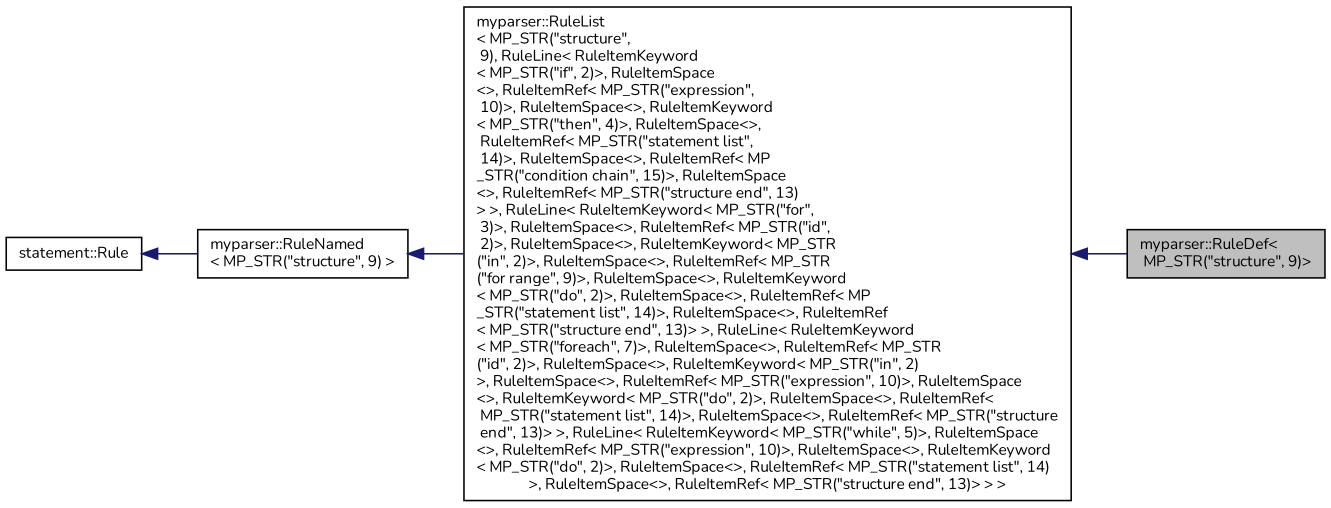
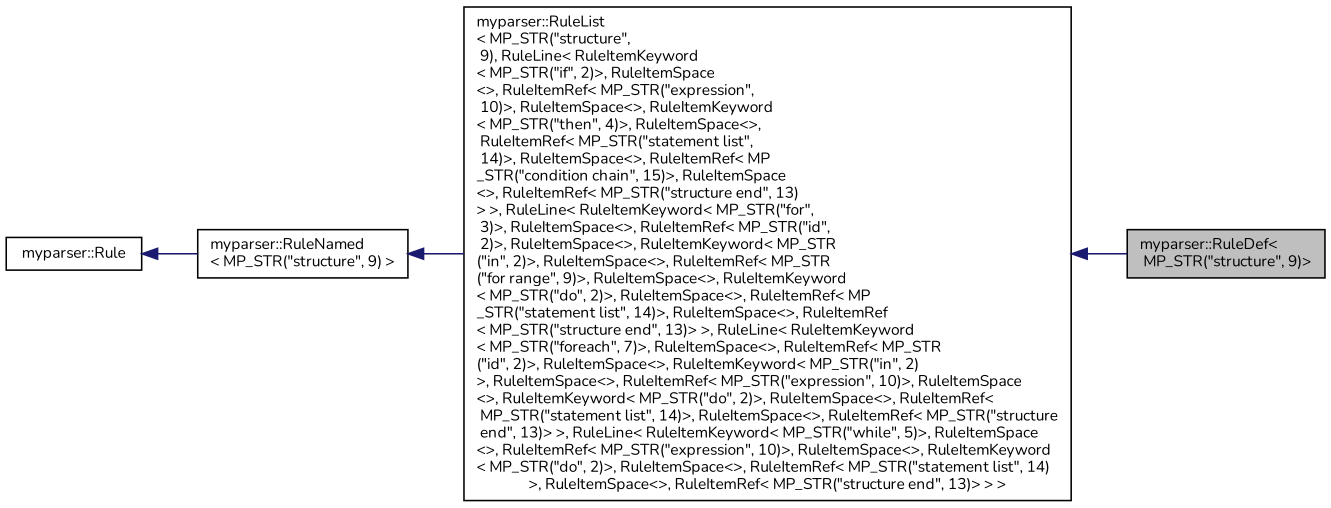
(74, 254) -> (74, 254)
